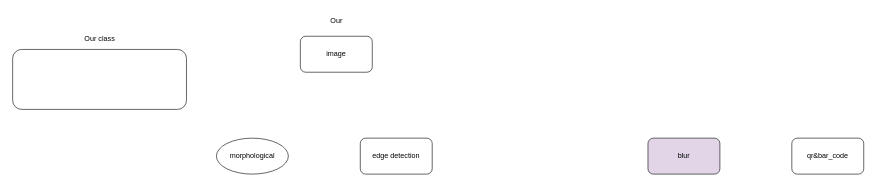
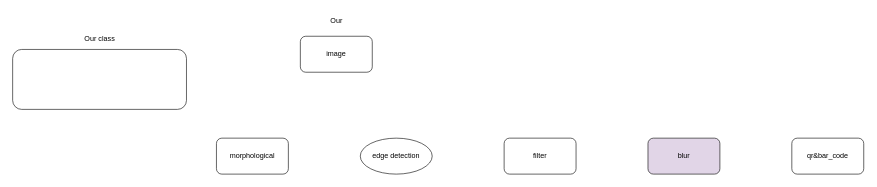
(252, 156) -> (252, 156)
(396, 156) -> (396, 156)
none -> (540, 156)
